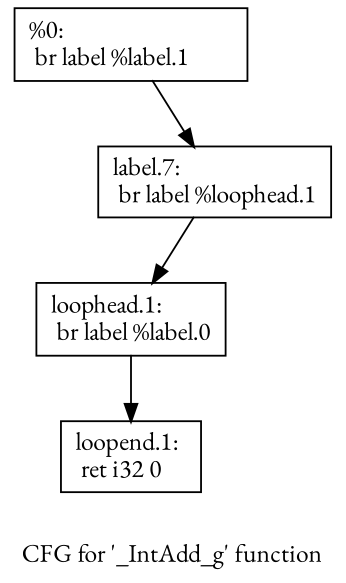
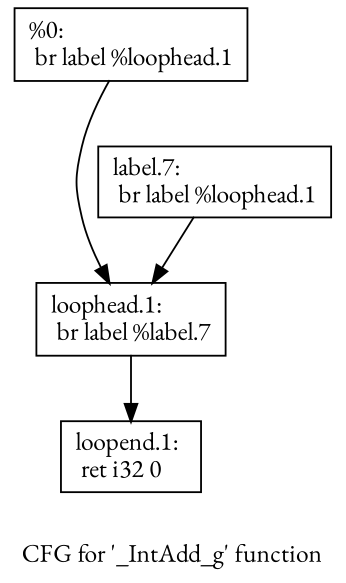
(109, 57) -> (131, 57)
(168, 106) -> (77, 173)
(131, 332) -> (131, 332)
